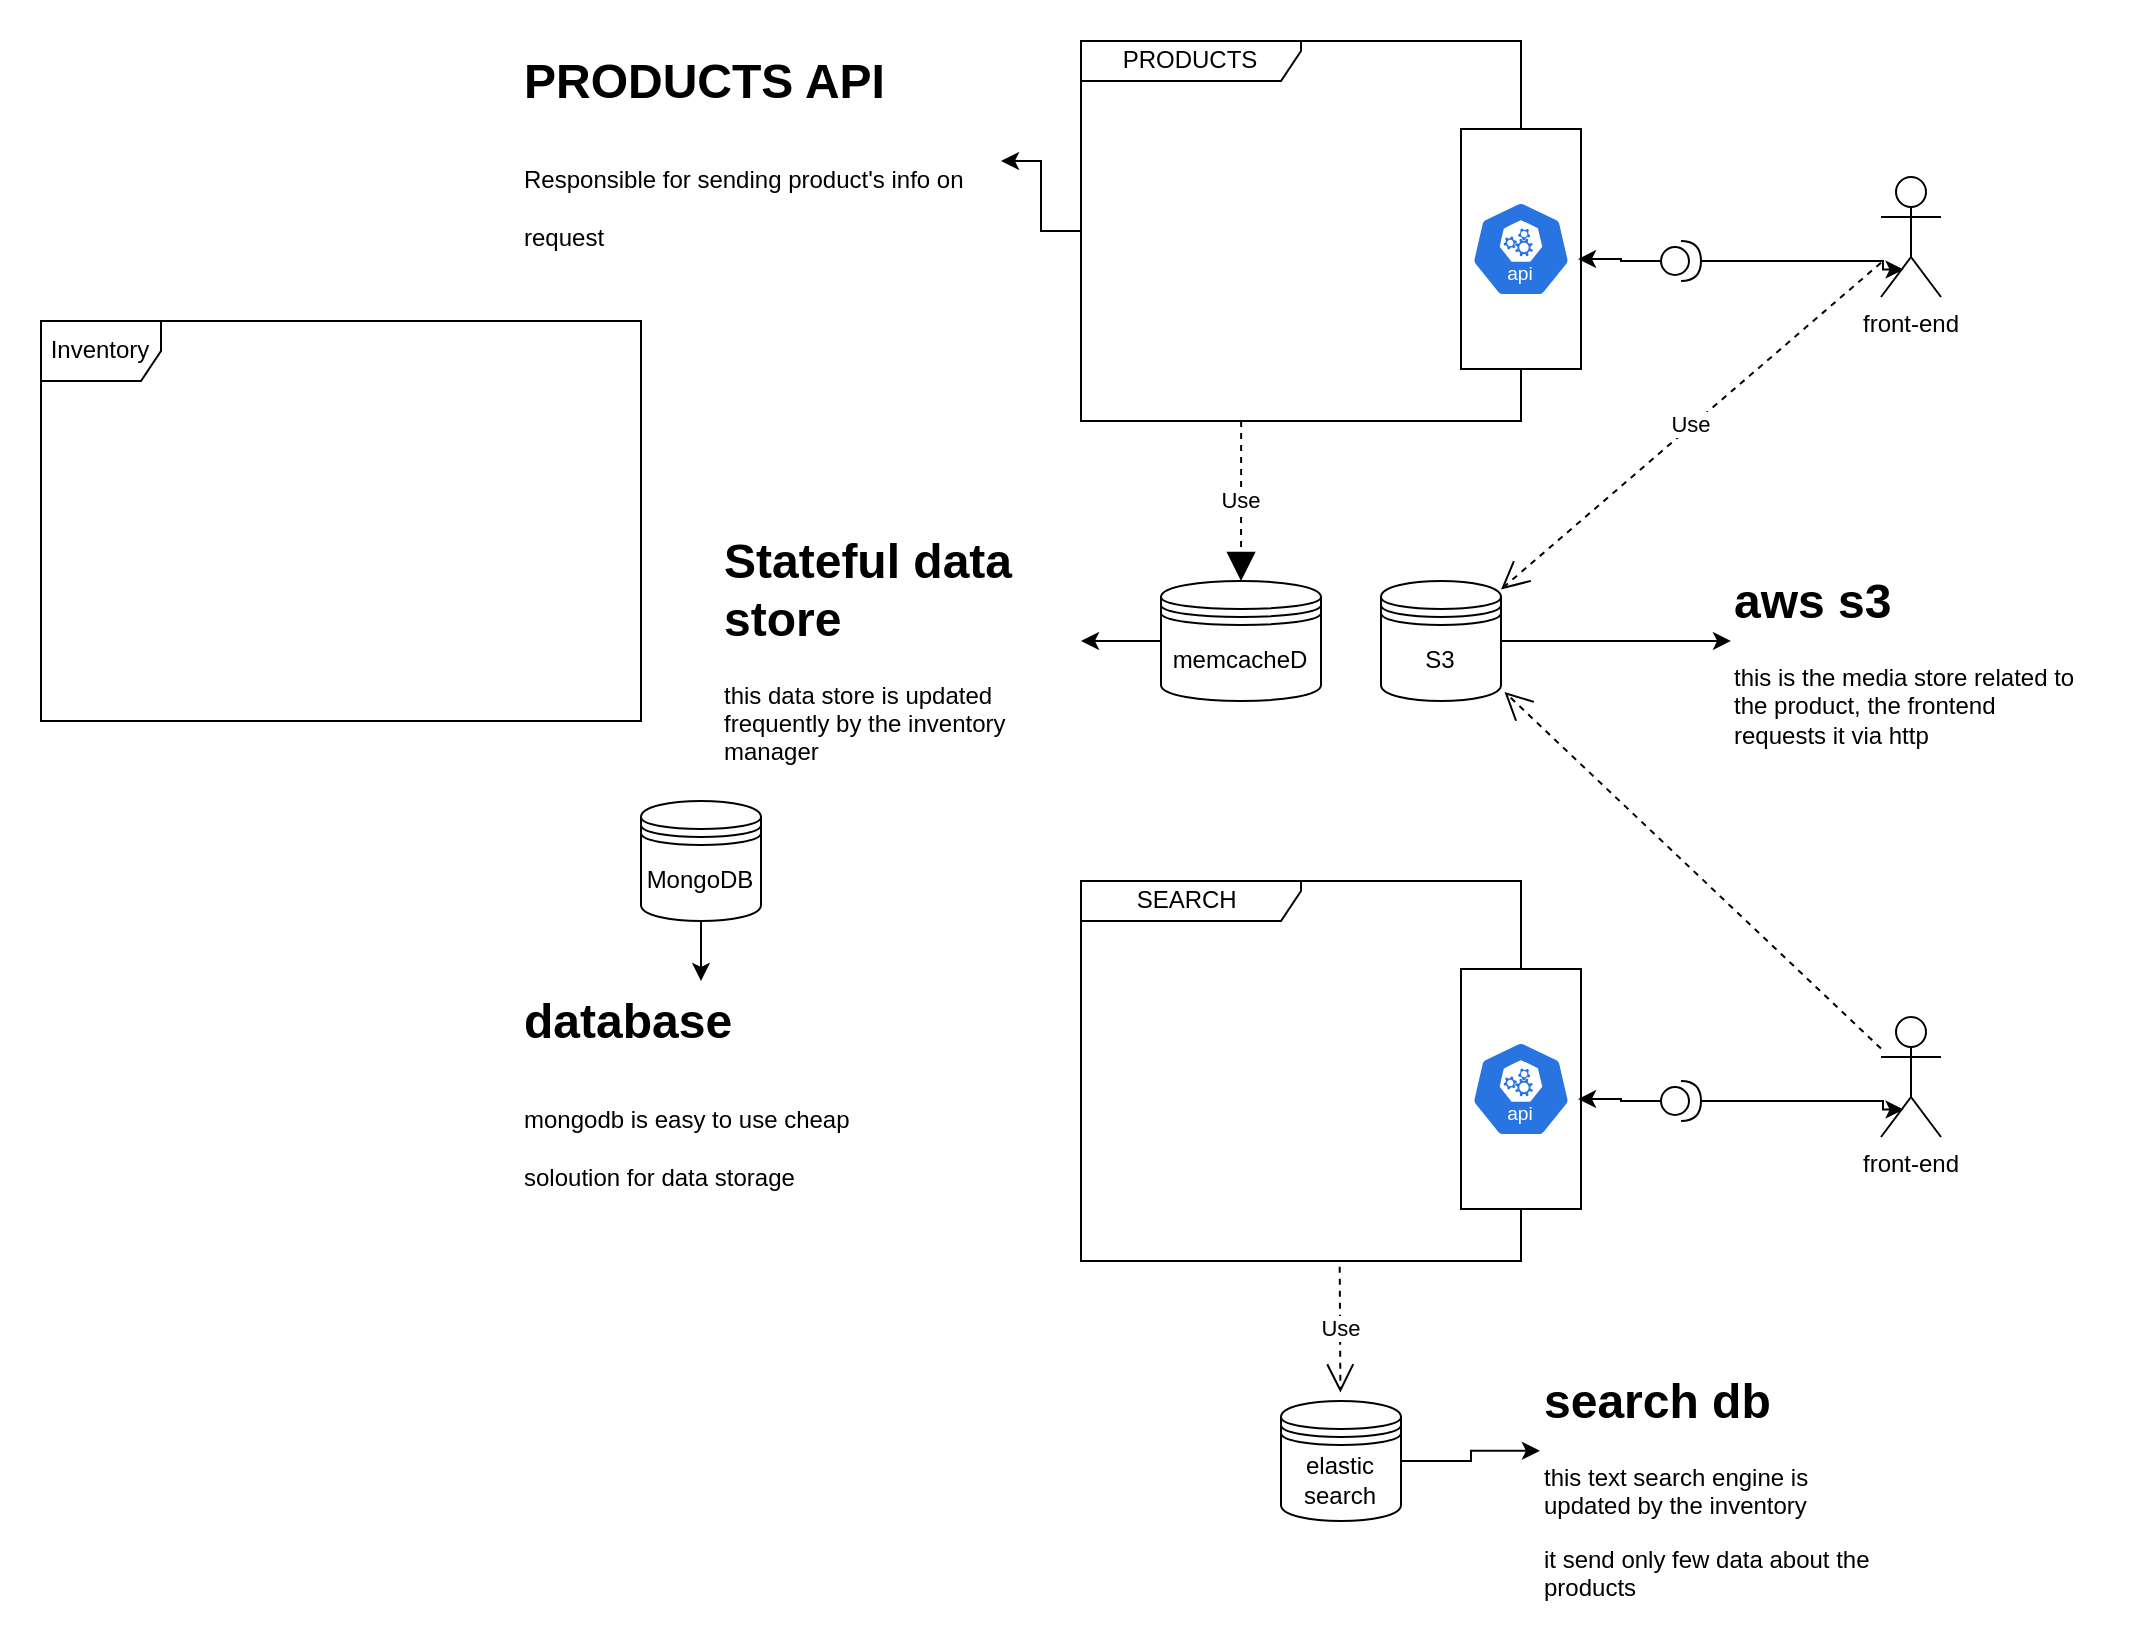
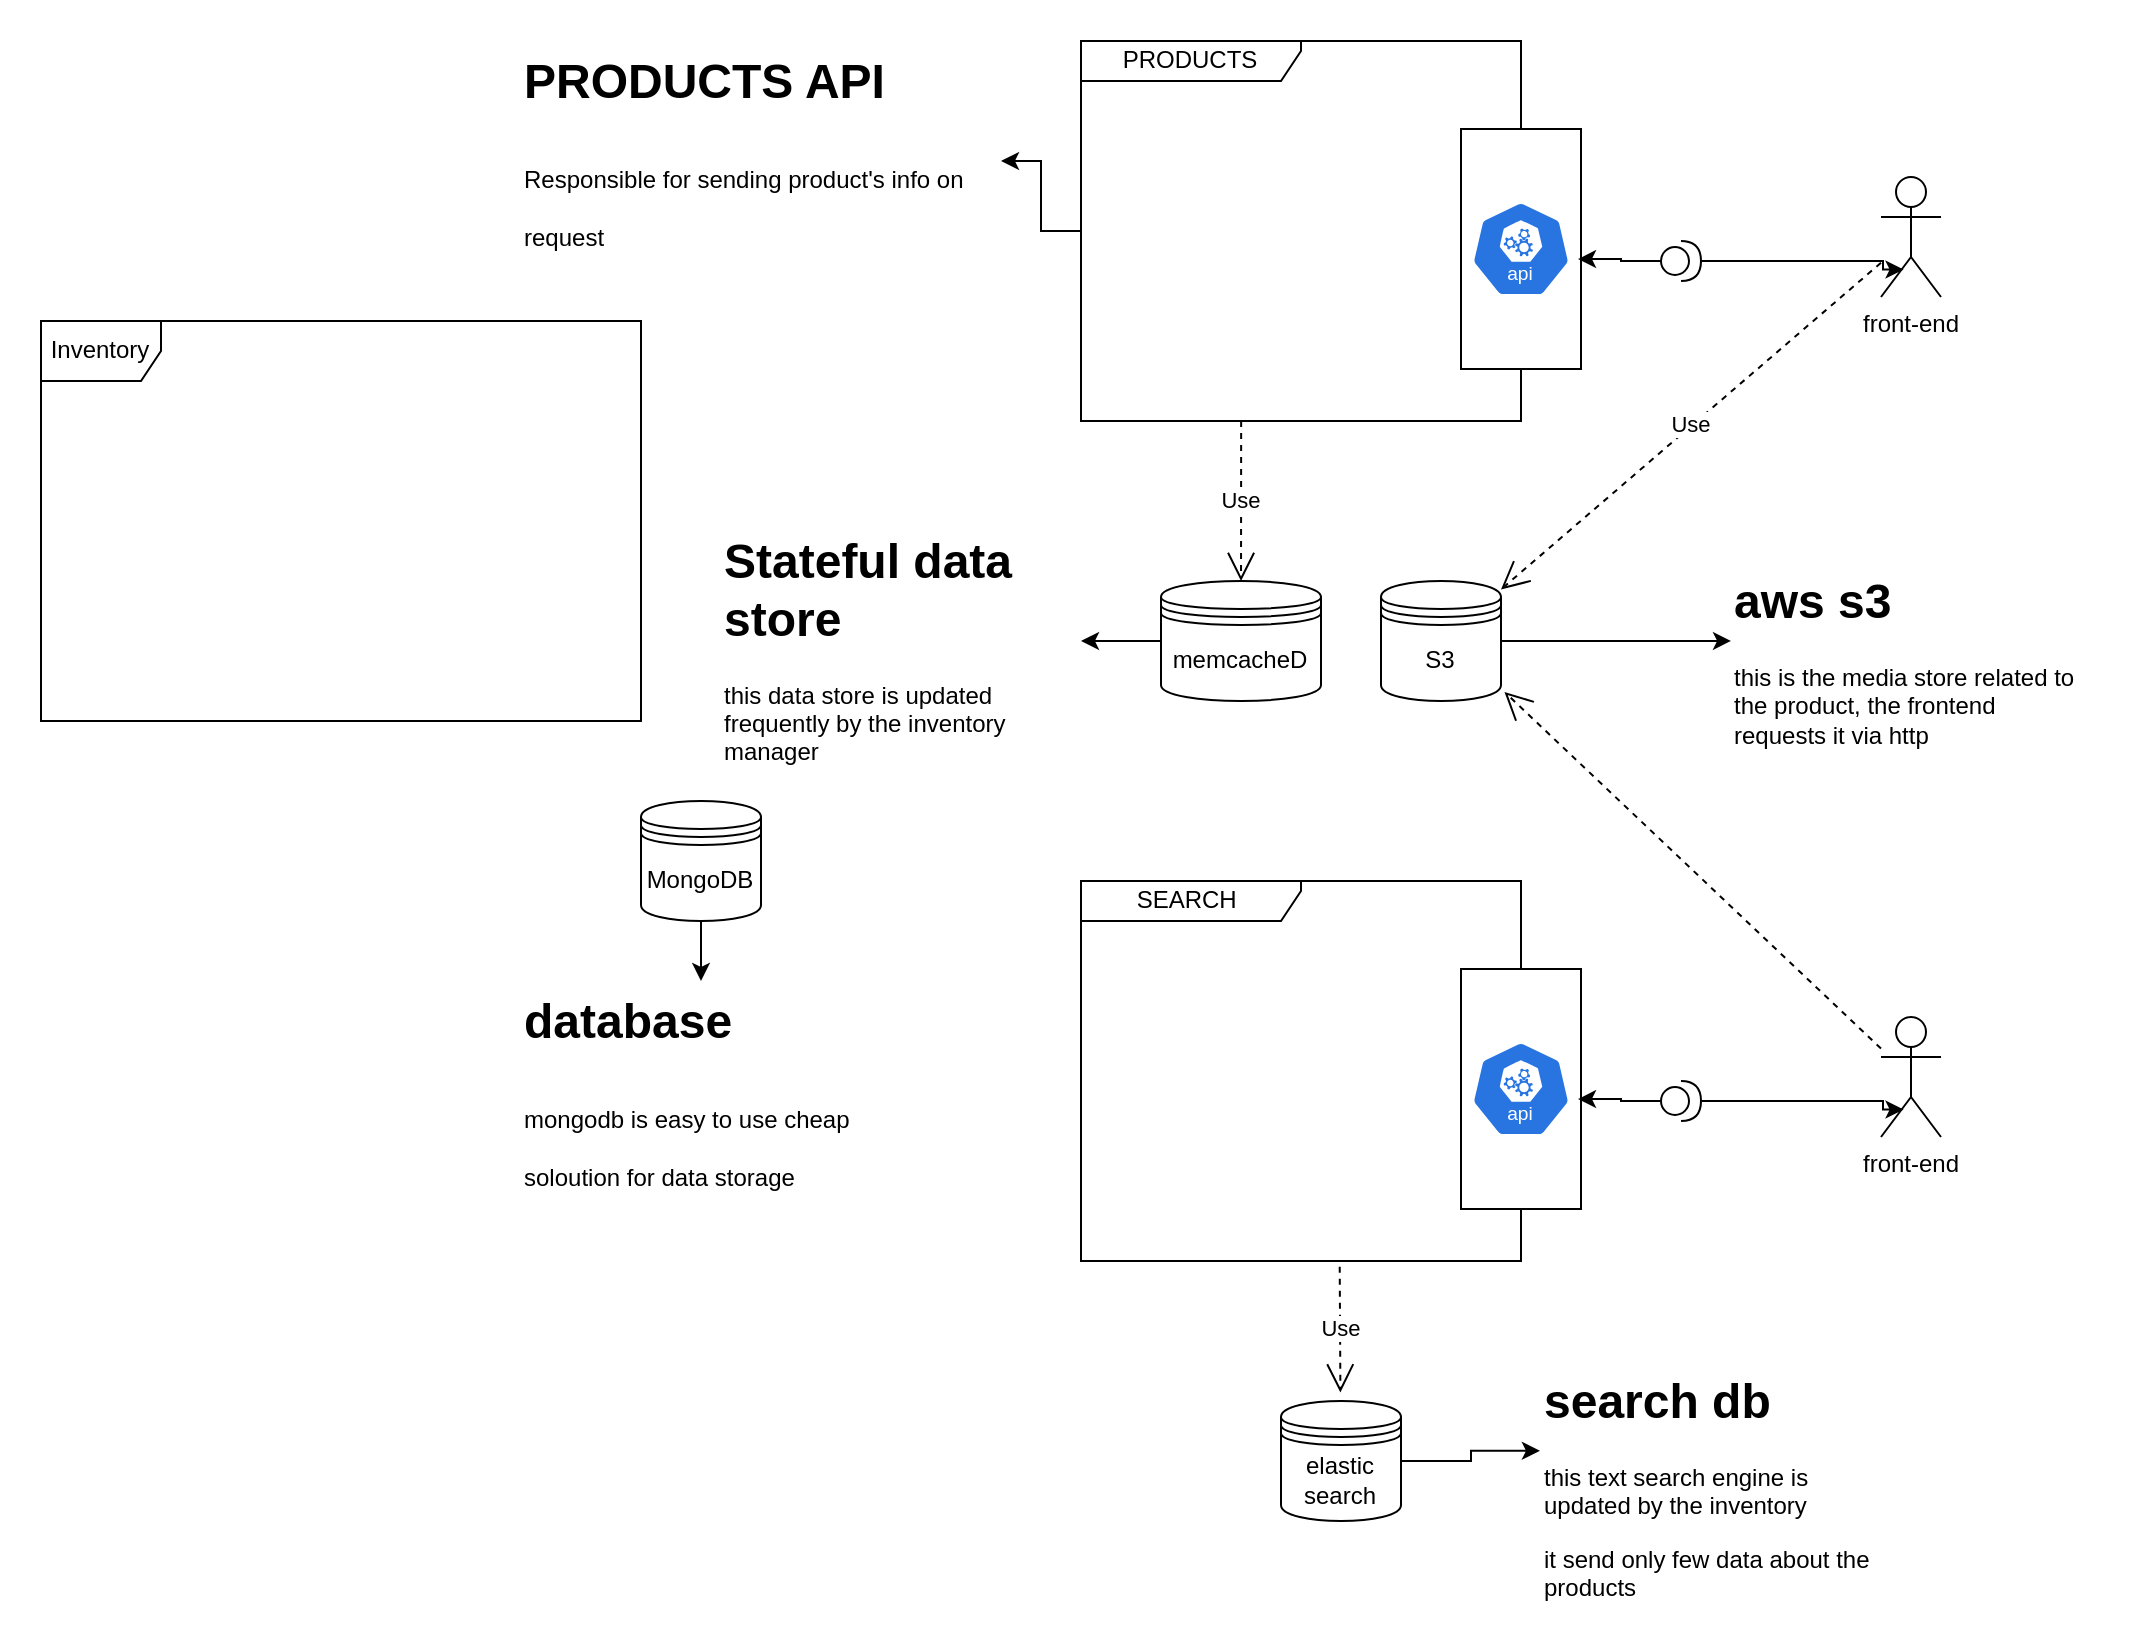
(1241, 551) -> (1241, 563)
